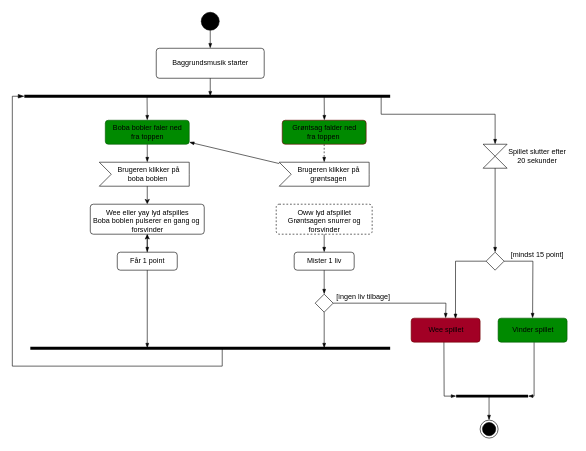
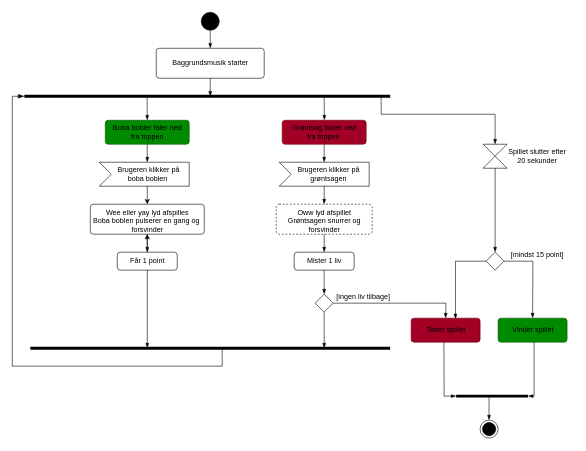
(324, 132) -> (324, 132)
(324, 150) -> (324, 150)
(236, 153) -> (324, 198)
(446, 330) -> (446, 330)
